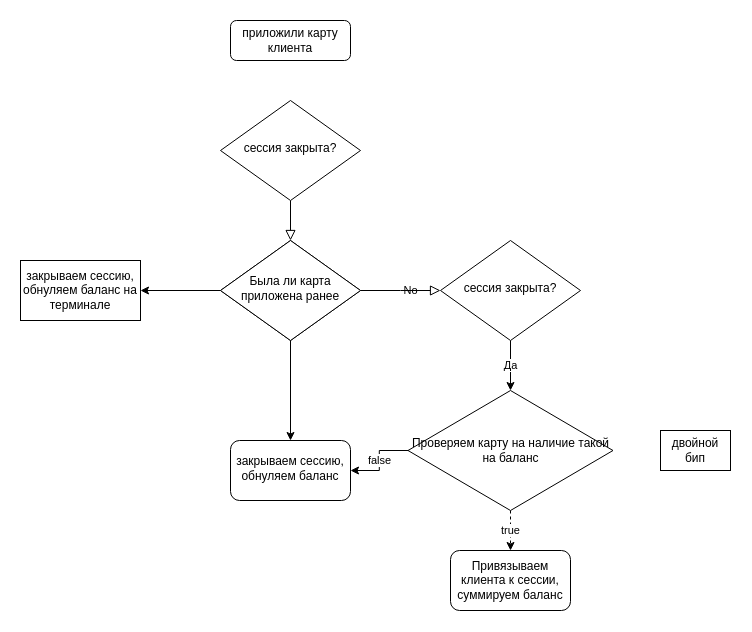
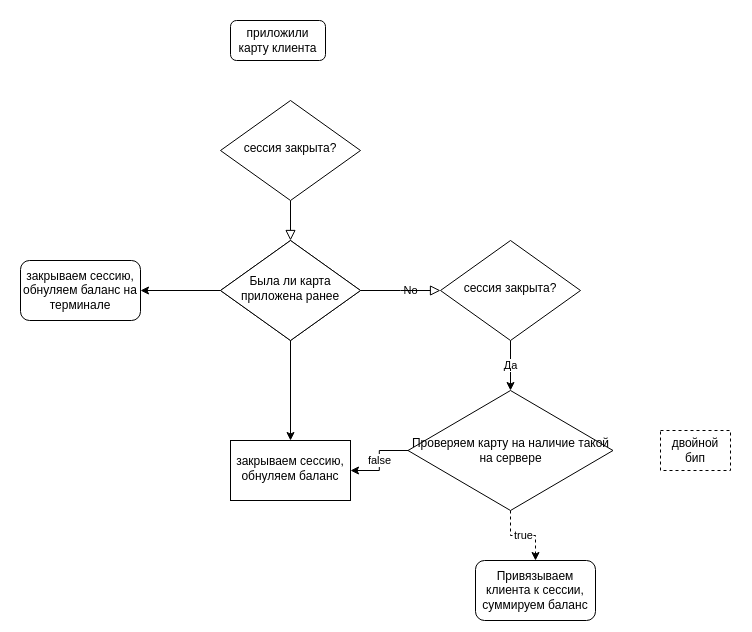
(291, 41) -> (278, 41)
(81, 291) -> (81, 291)
(511, 451) -> (511, 451)
(696, 451) -> (696, 451)
(291, 471) -> (291, 471)
(511, 581) -> (536, 591)
